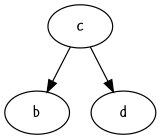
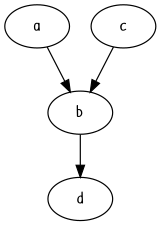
none -> (37, 26)
(99, 64) -> (80, 150)
